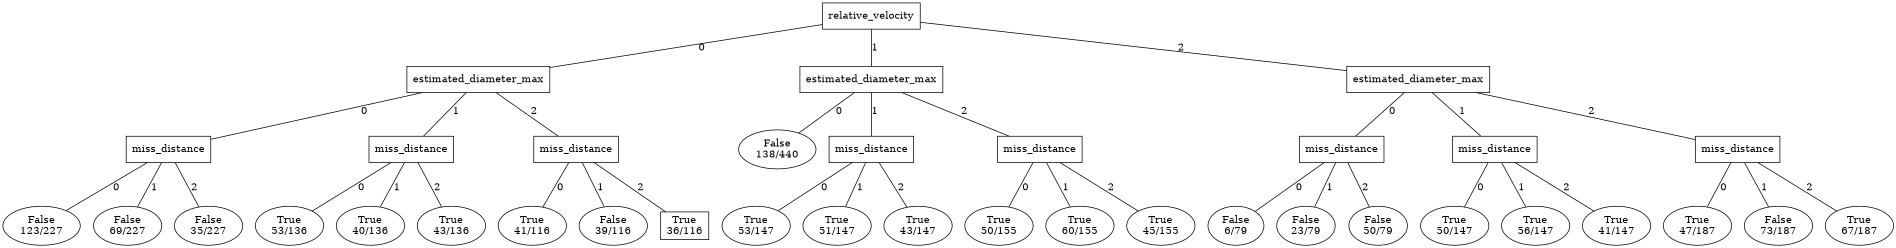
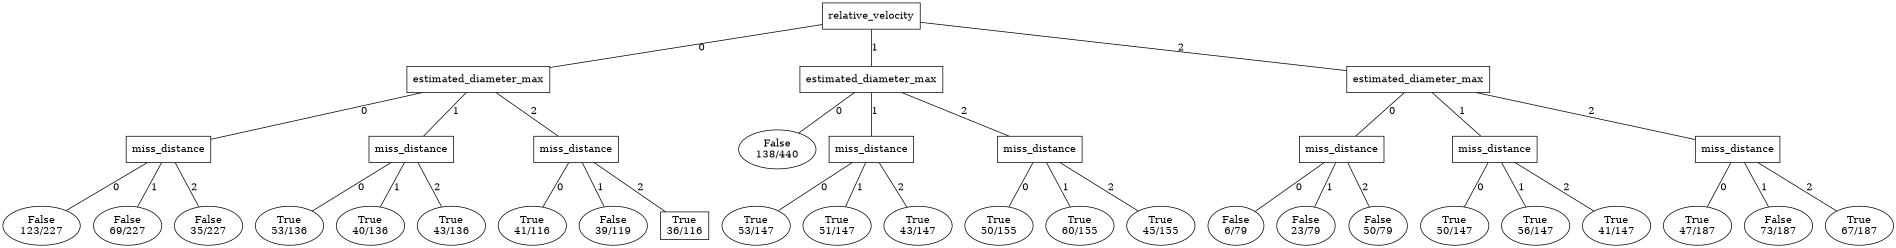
(613, 226) -> (613, 226)
